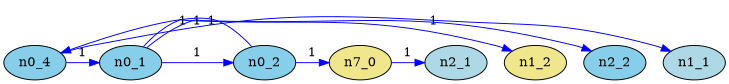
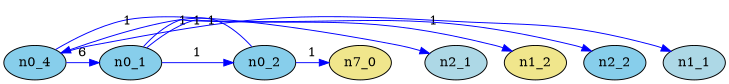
(83, 53) -> (83, 53)
(403, 63) -> (301, 29)
